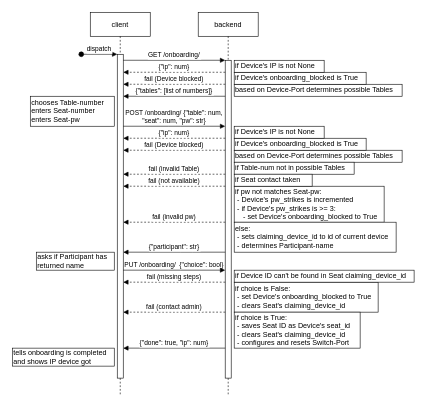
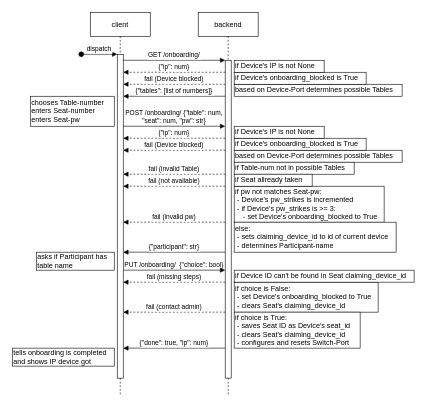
(274, 180) -> (274, 180)
(76, 261) -> (76, 261)
